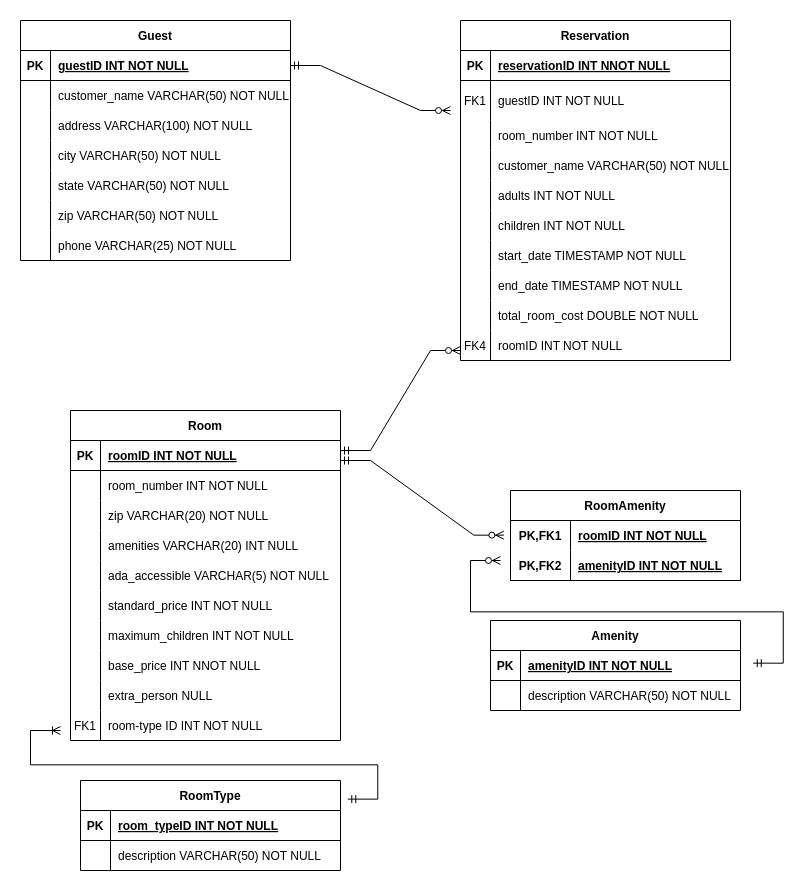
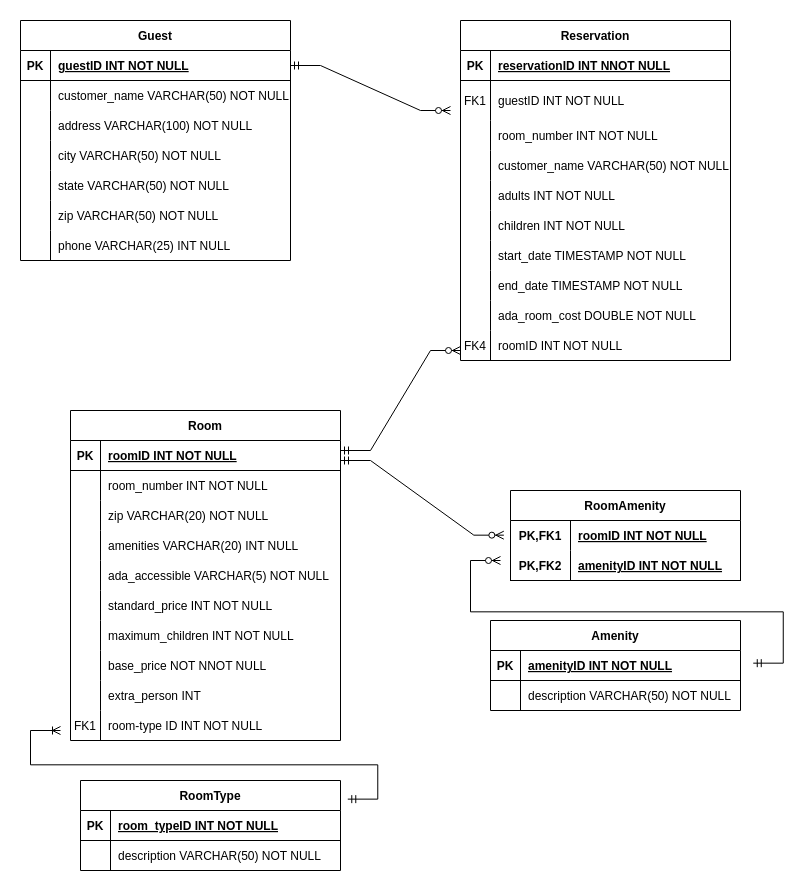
(141, 246) -> (141, 246)
(596, 316) -> (591, 316)
(182, 666) -> (182, 666)
(164, 696) -> (160, 696)
